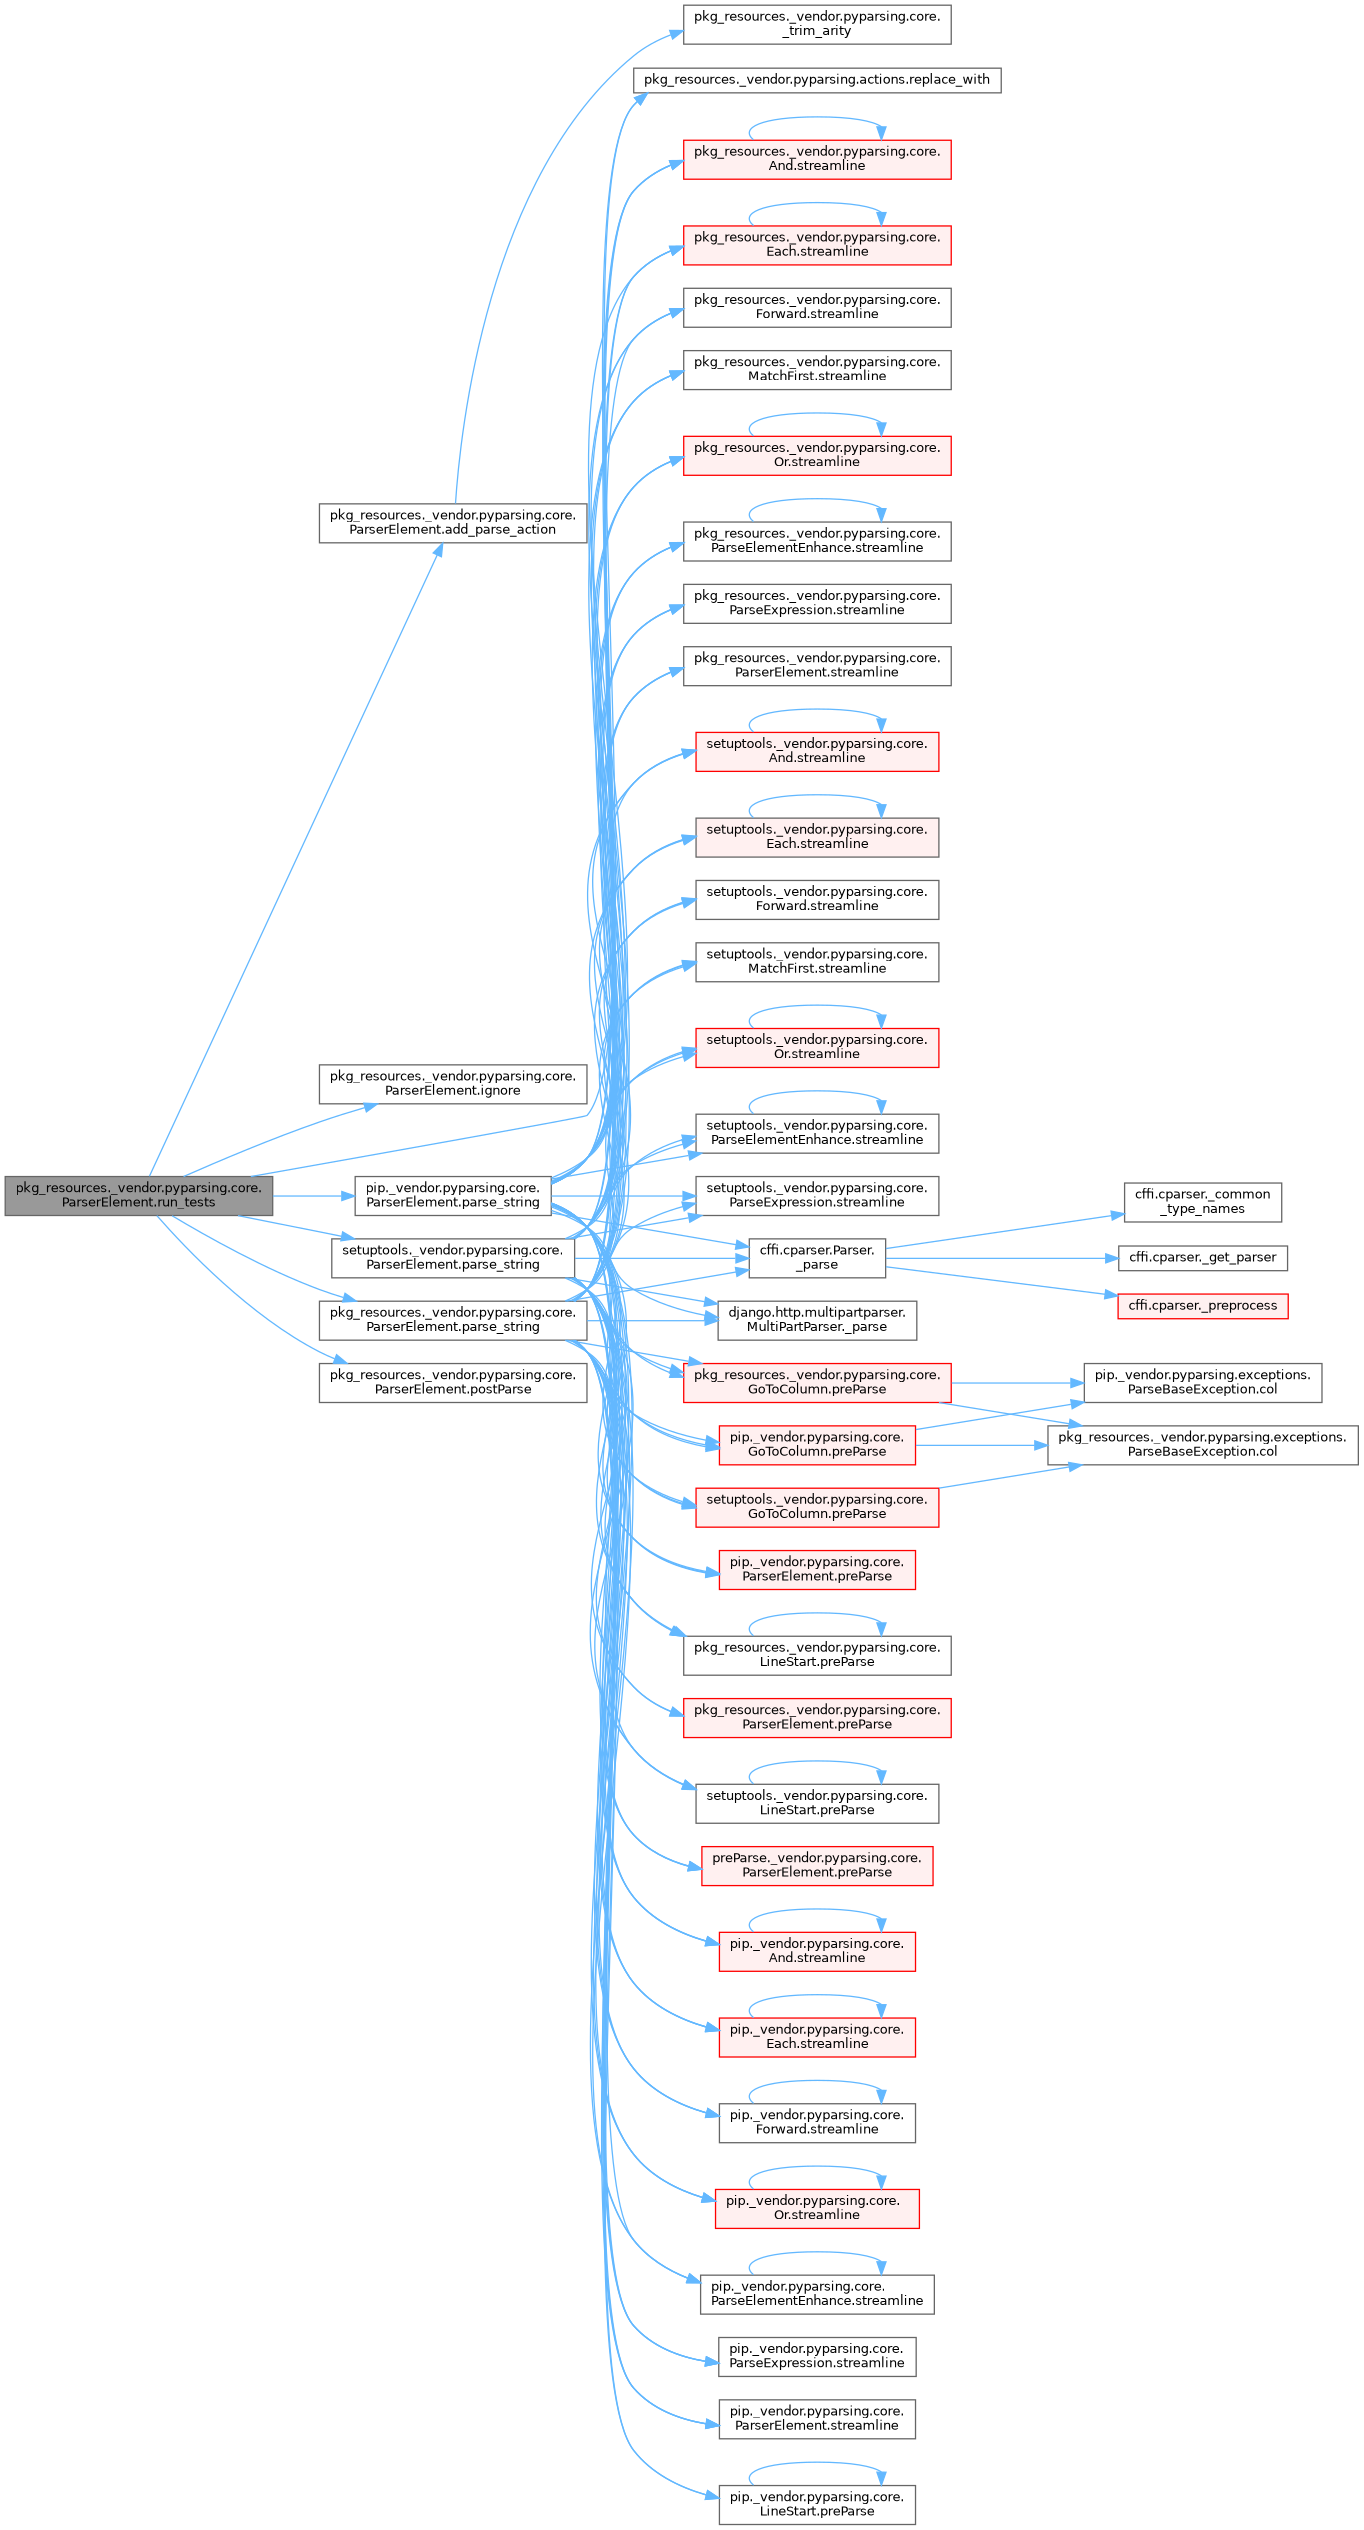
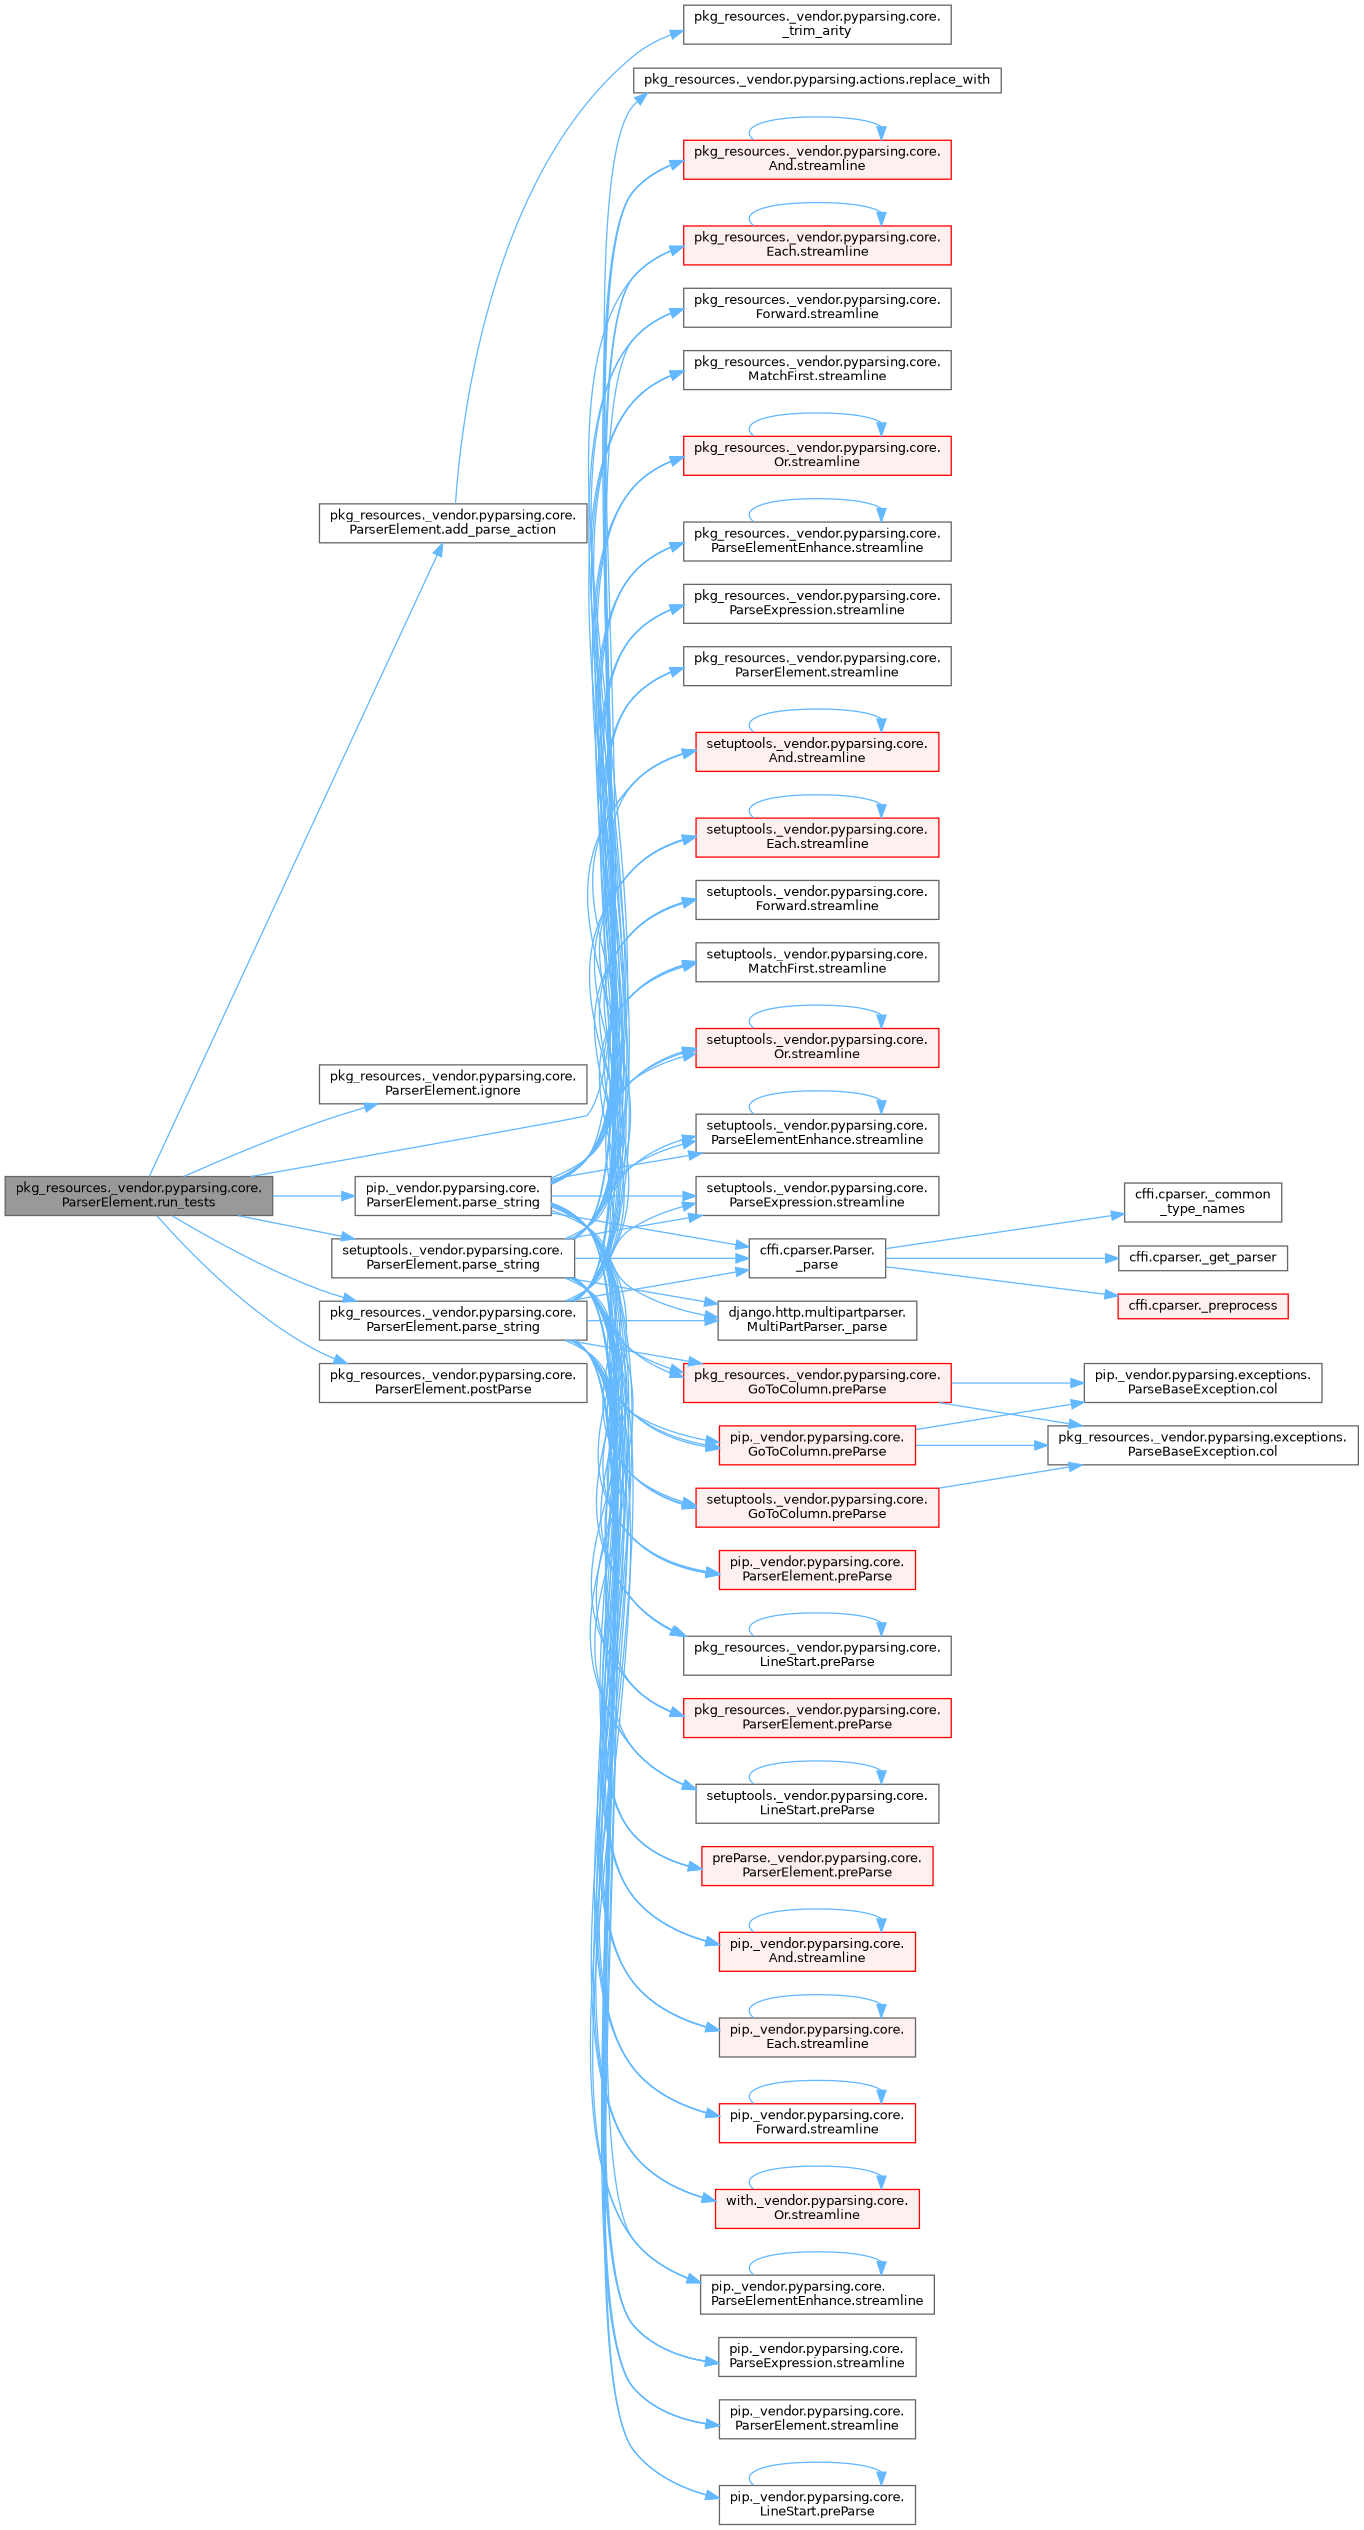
(609, 651) -> (609, 1458)
(817, 838) -> (817, 838)
(817, 2038) -> (817, 2038)
(817, 2123) -> (817, 2123)
(817, 2209) -> (817, 2209)
